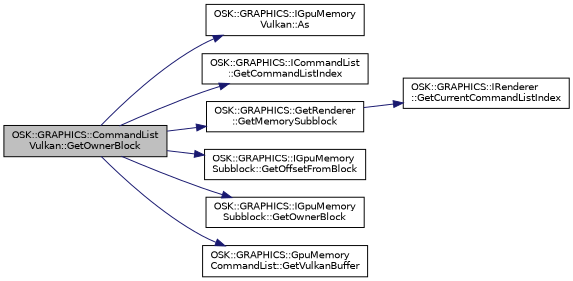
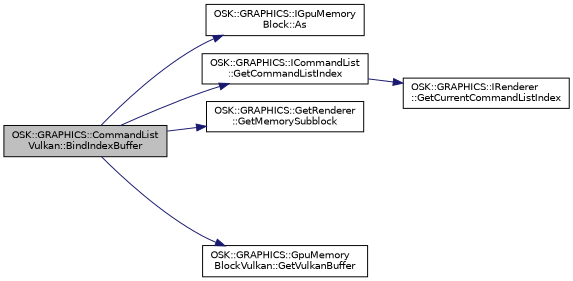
(285, 20) -> (285, 20)
(379, 106) -> (381, 80)
(85, 141) -> (85, 141)
(285, 165) -> none
(285, 212) -> none
(285, 261) -> (285, 261)
